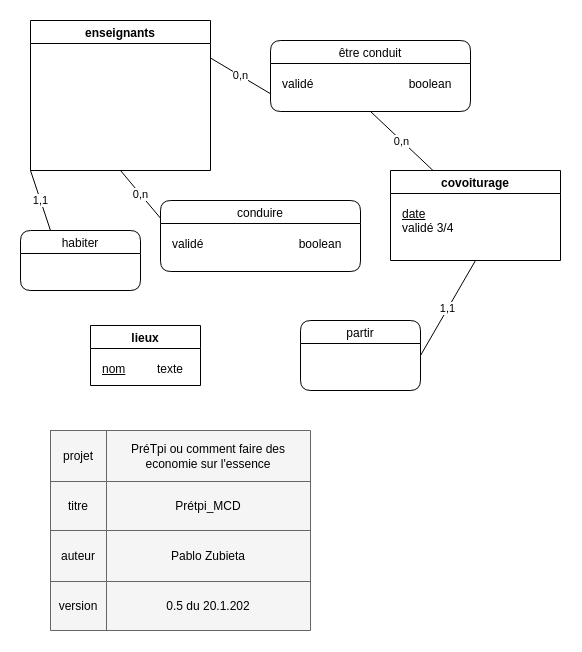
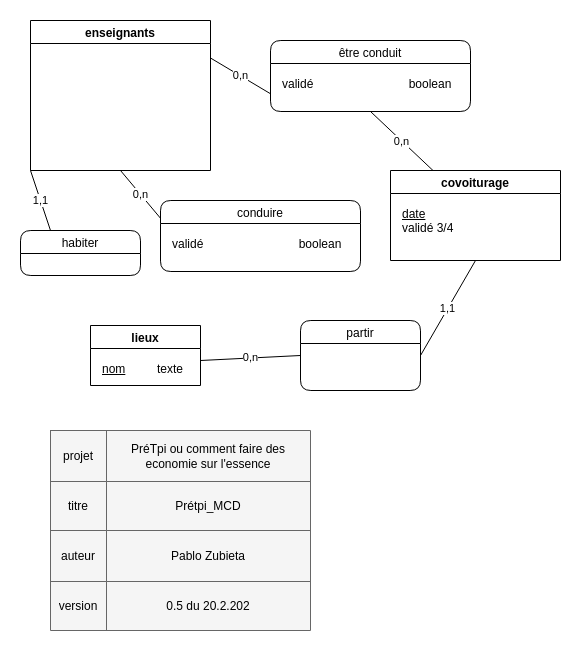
(81, 261) -> (81, 253)
none -> (251, 358)
(209, 607) -> (209, 607)
